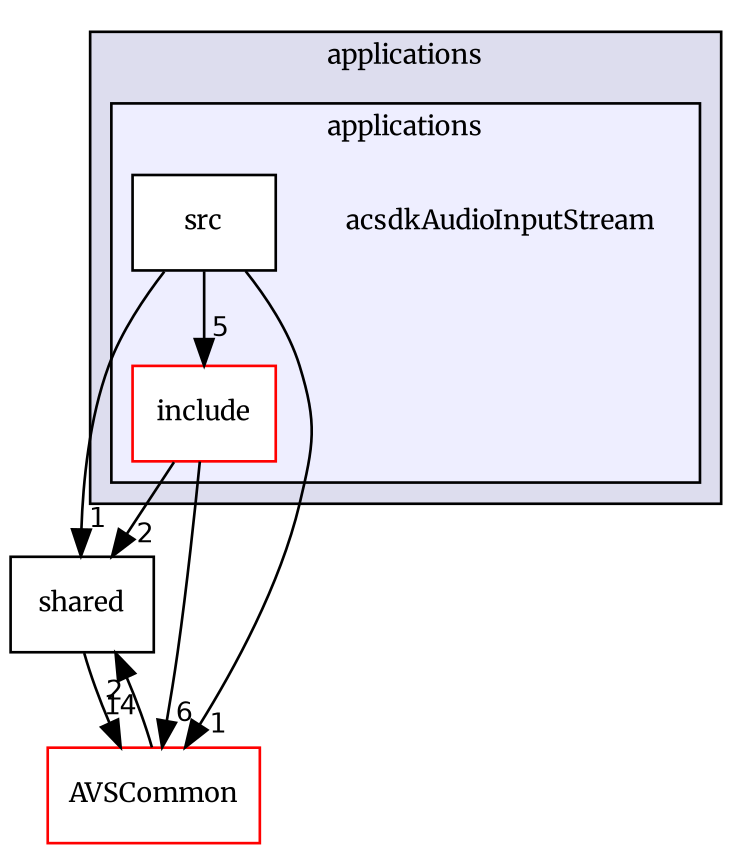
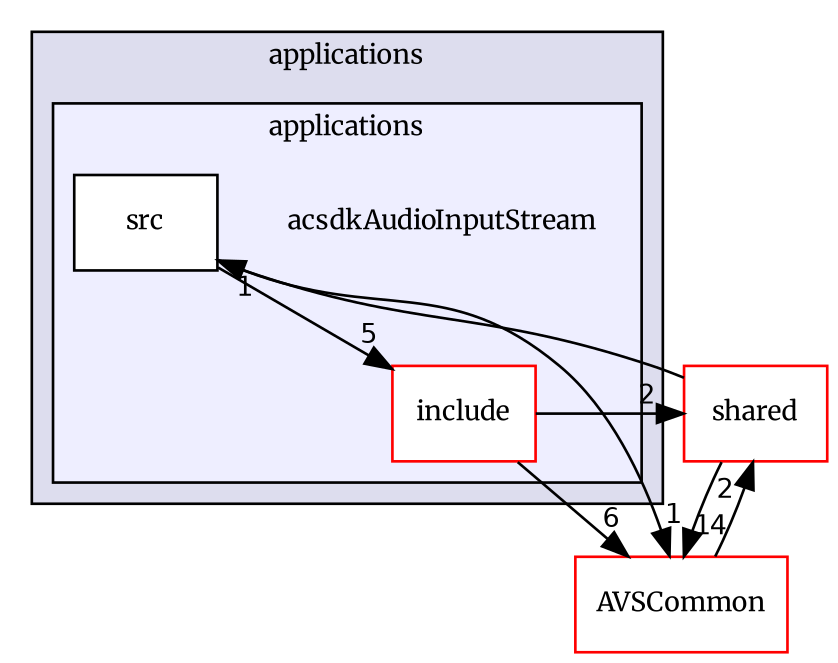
(100, 393) -> (554, 338)
(82, 605) -> (756, 414)
